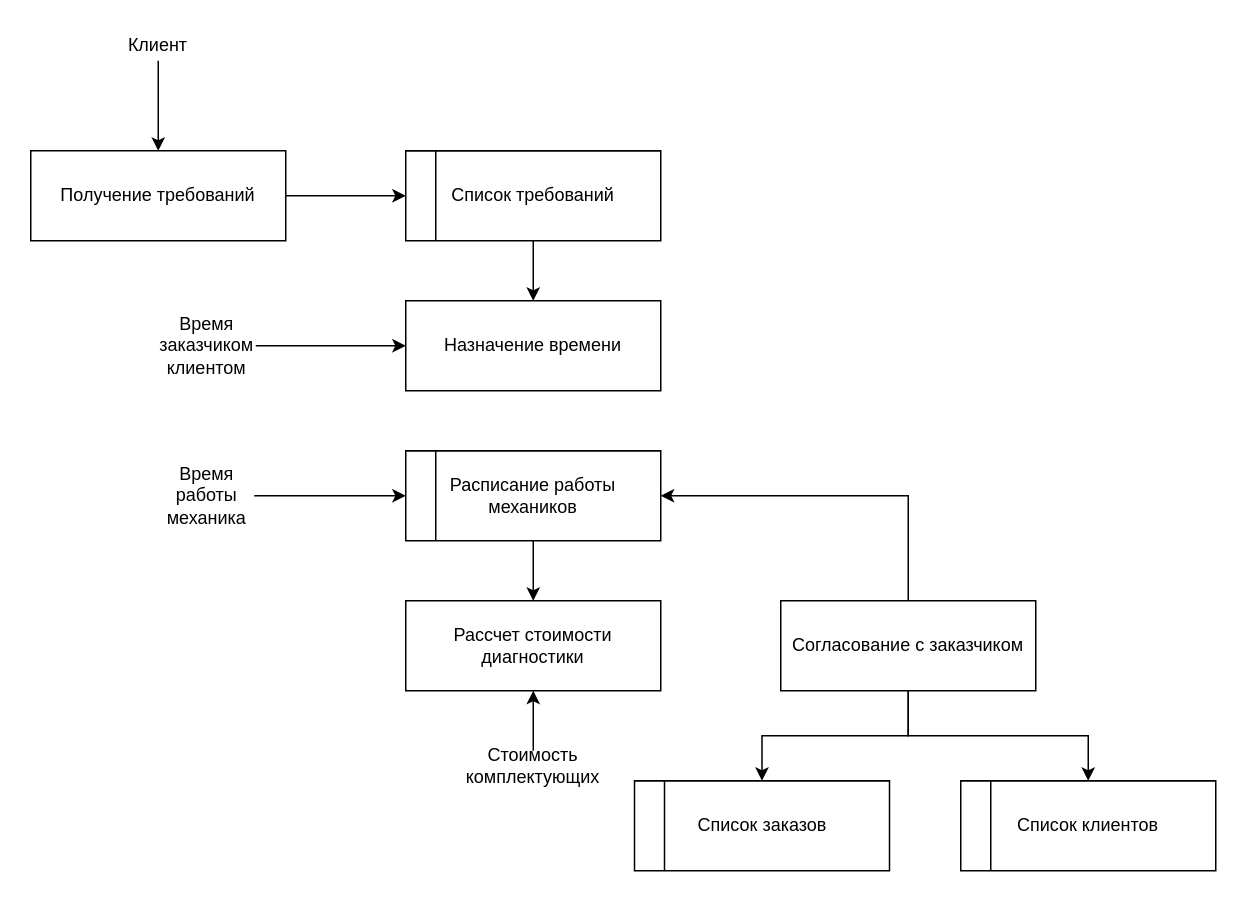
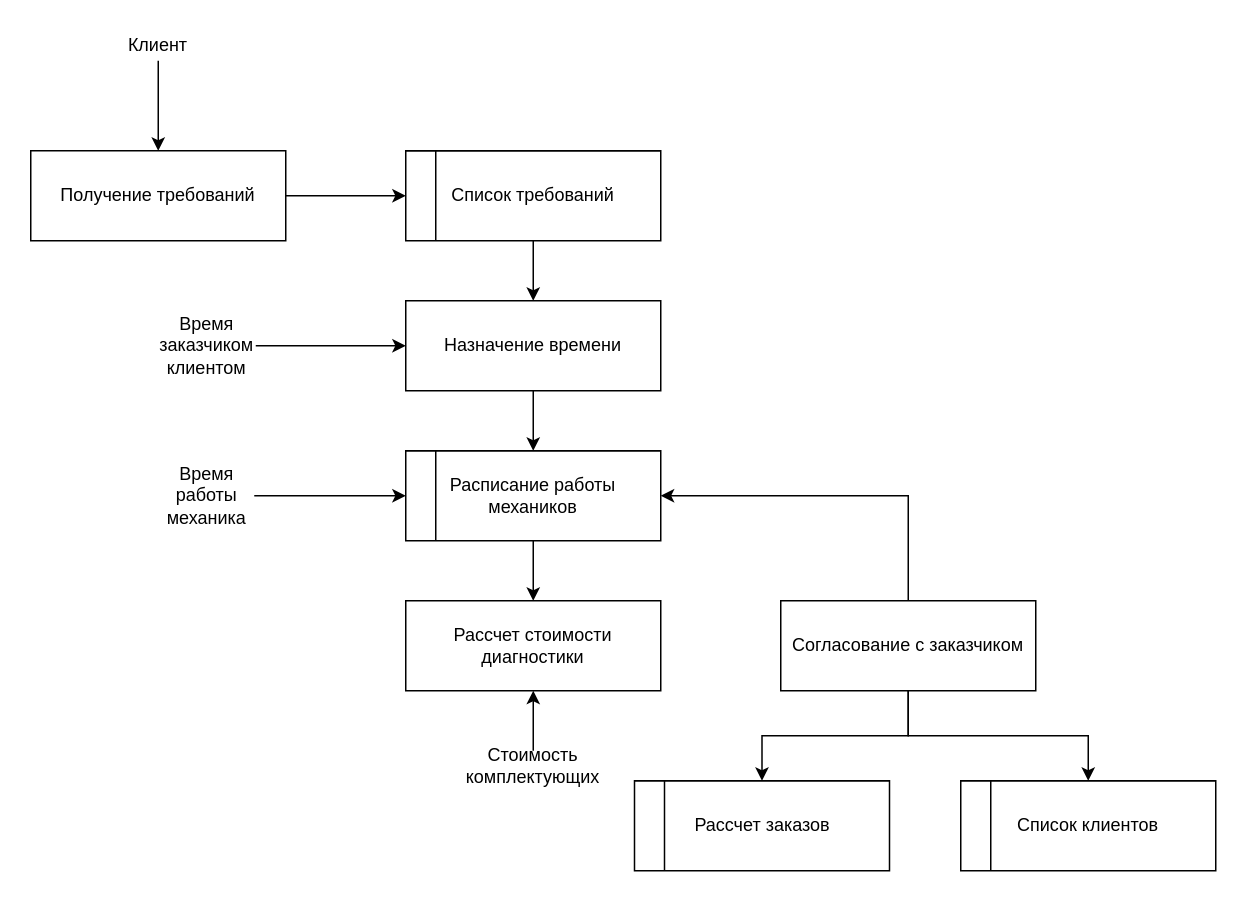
none -> (533, 416)
(763, 826) -> (763, 826)
